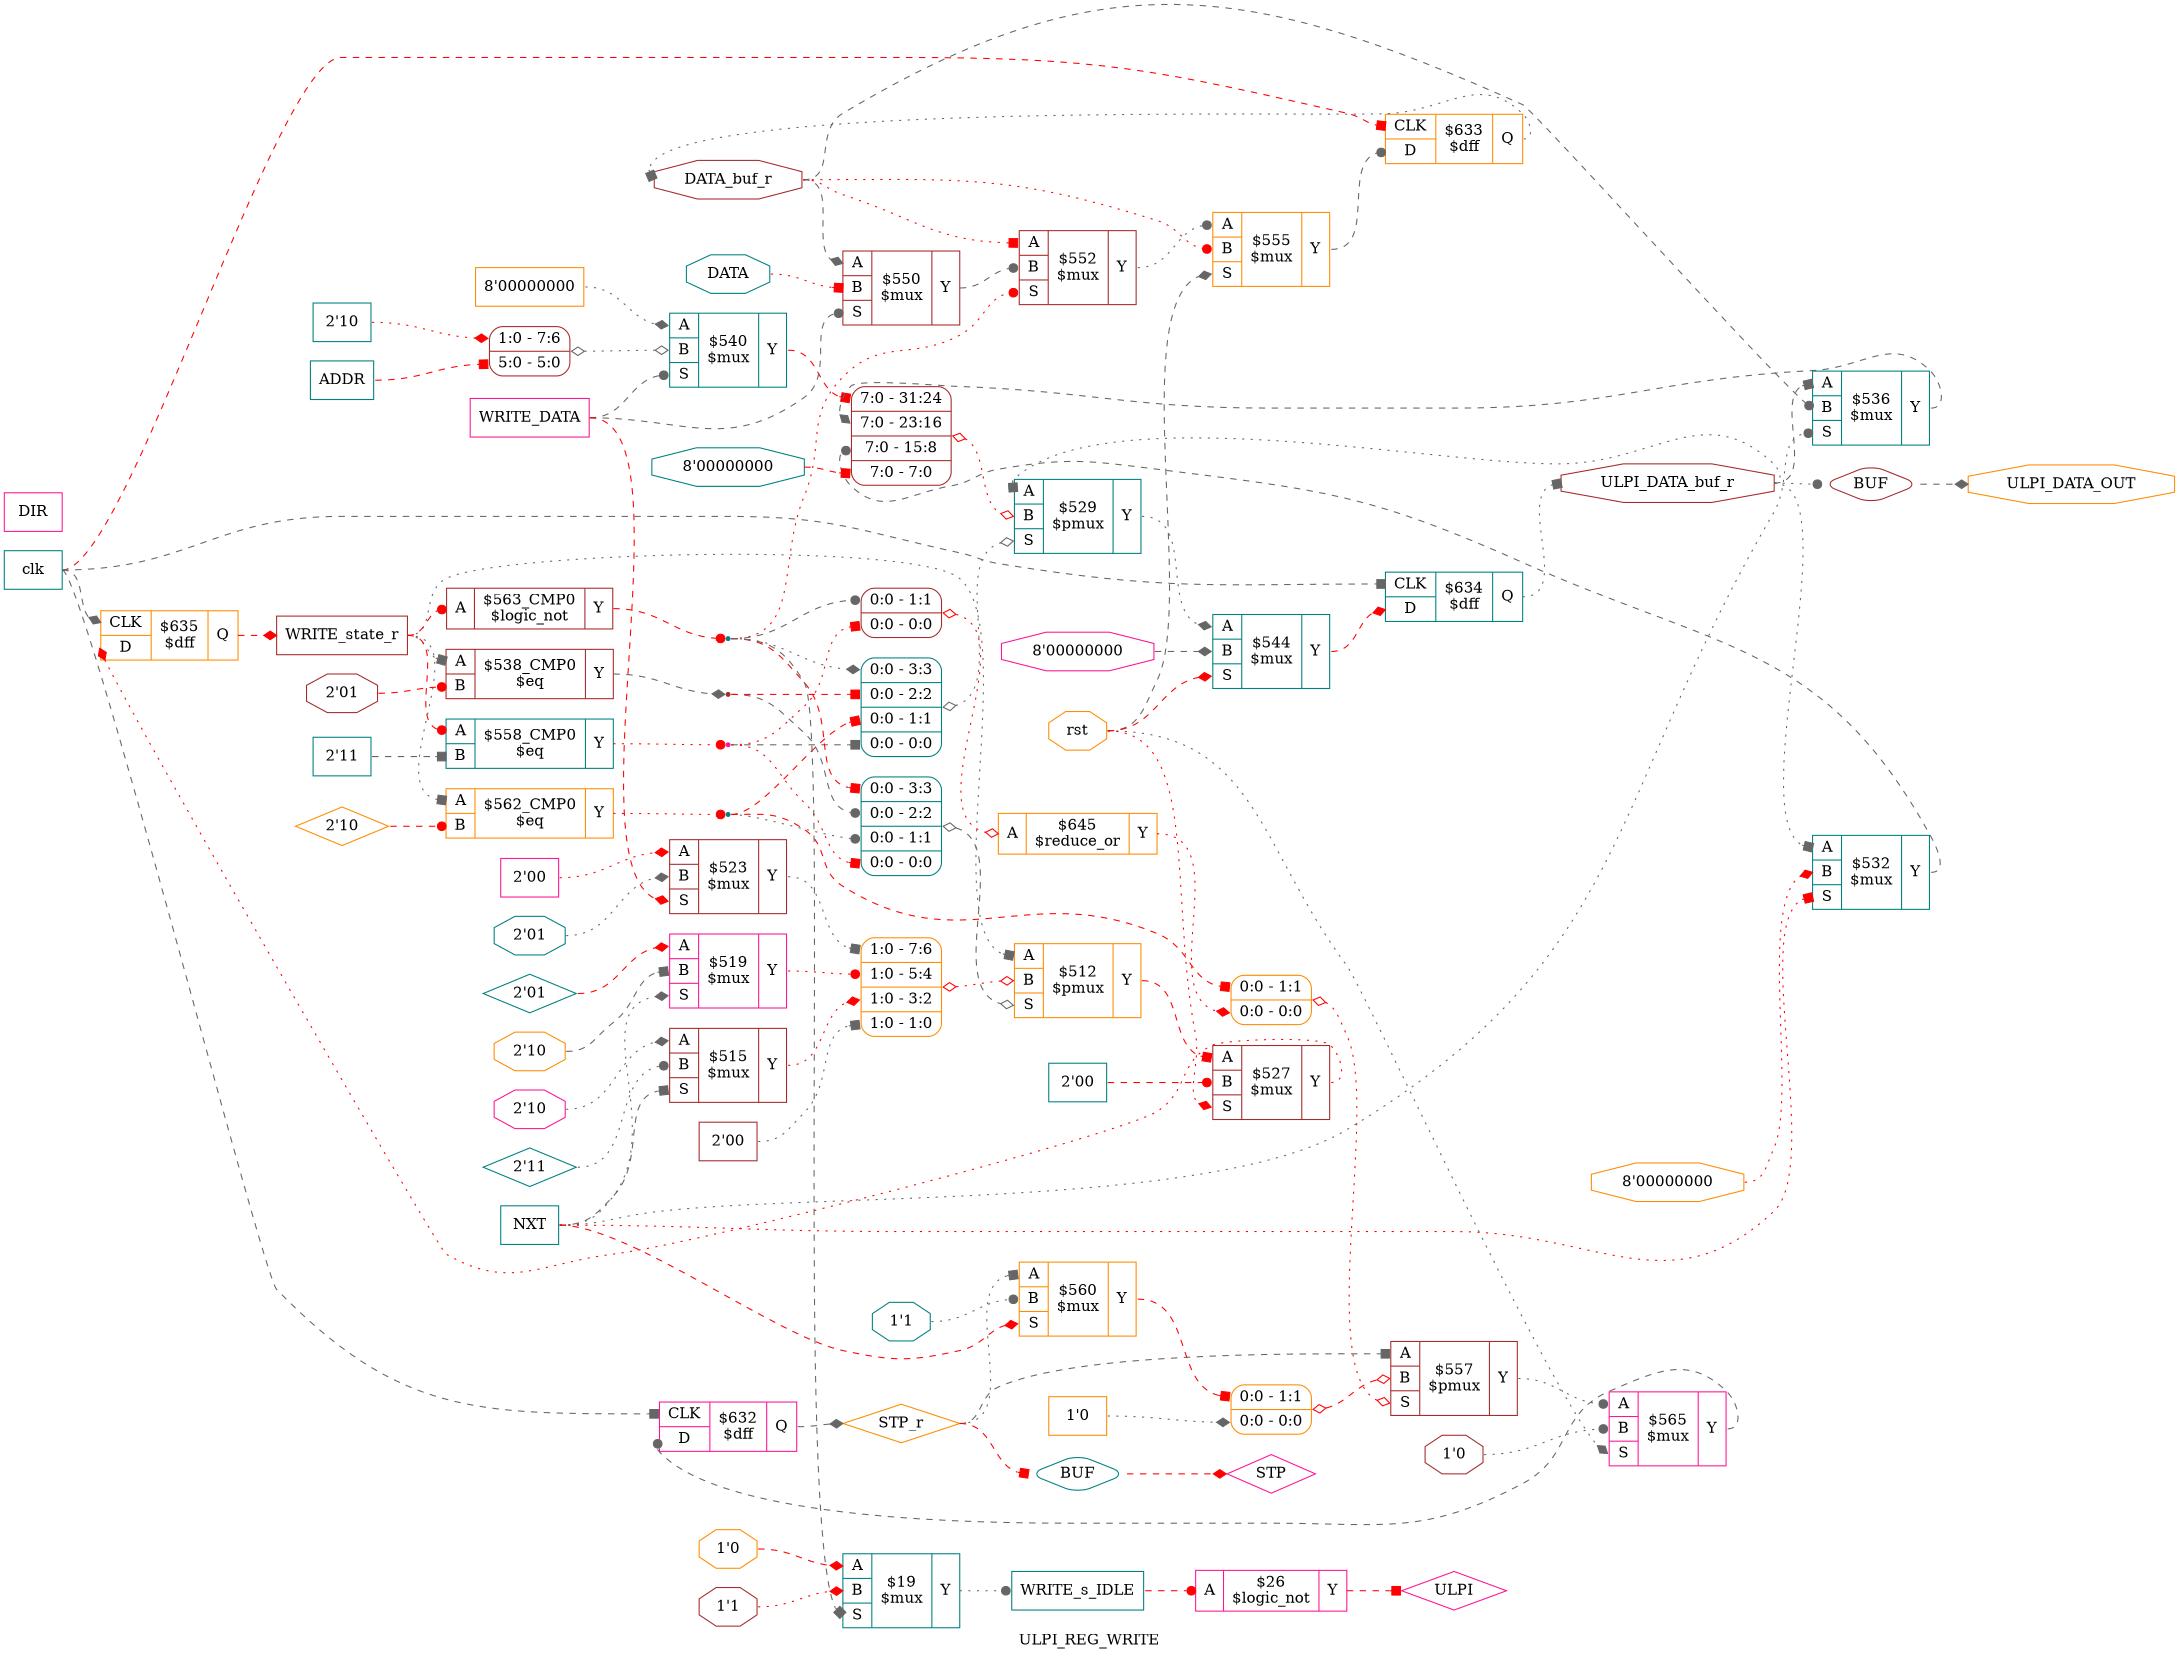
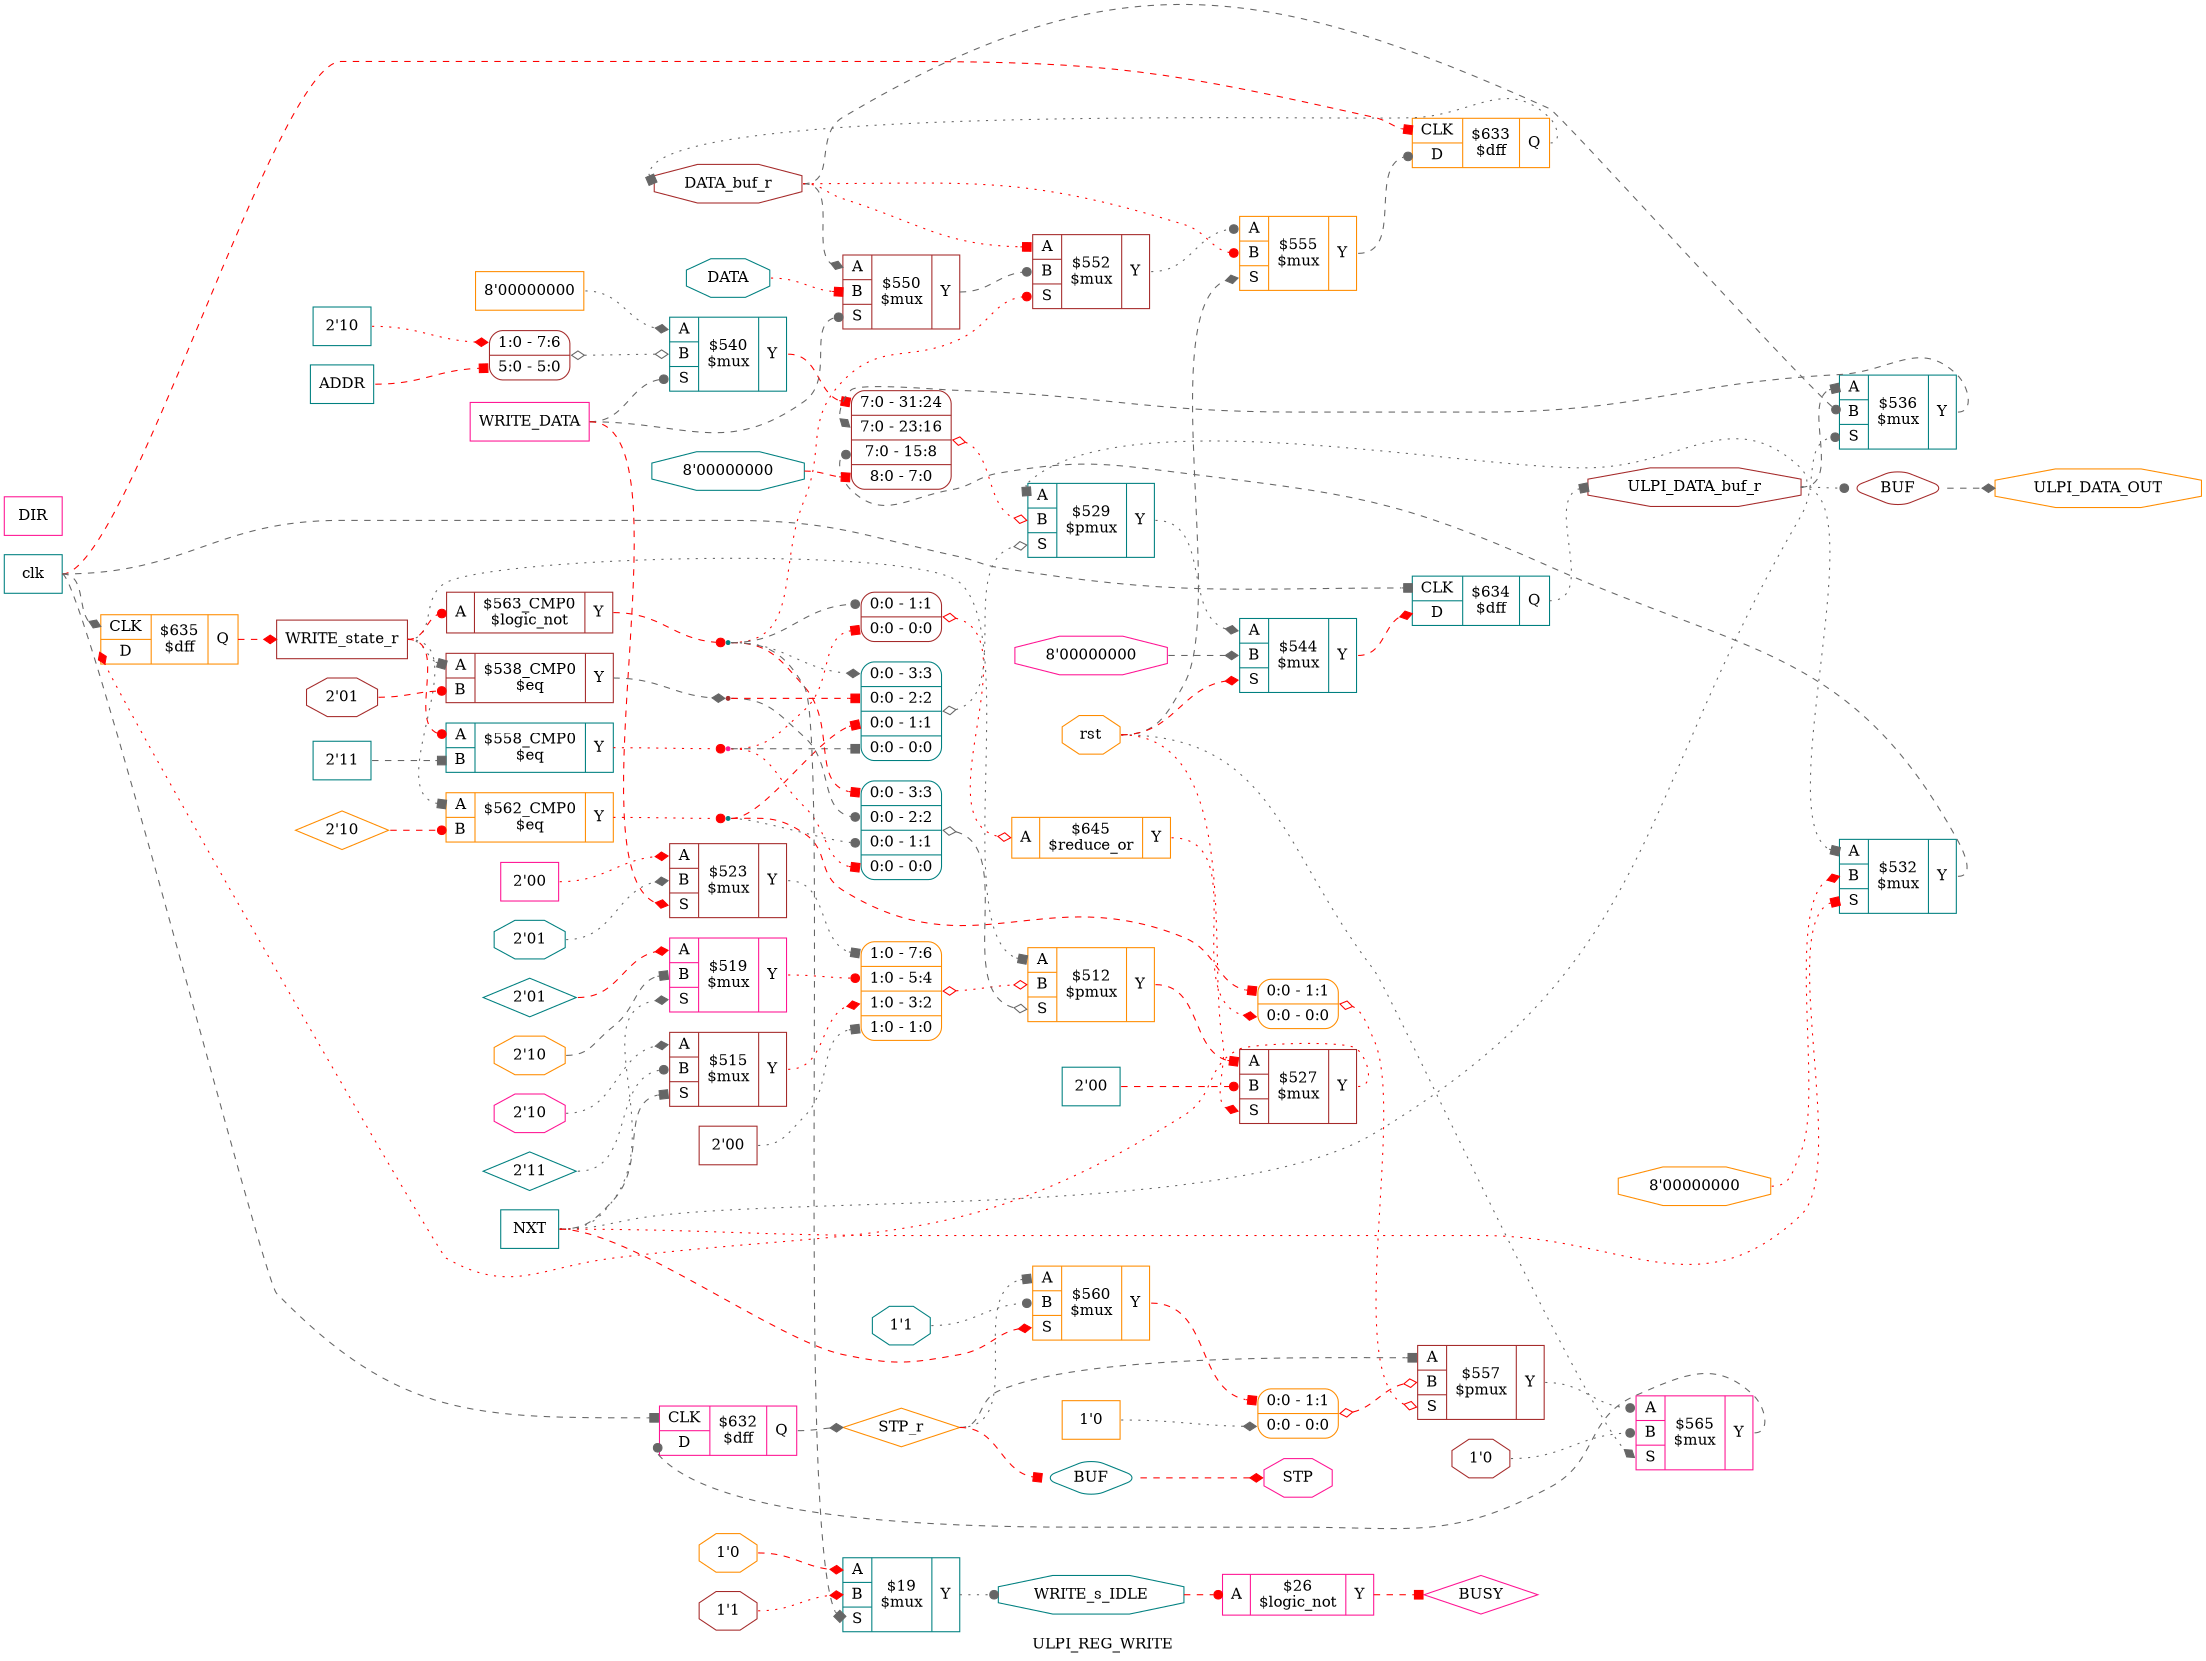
(901, 472) -> (901, 476)
(1271, 1474) -> (1298, 1478)
(1078, 1591) -> (1091, 1595)
(1454, 1591) -> (1481, 1595)
